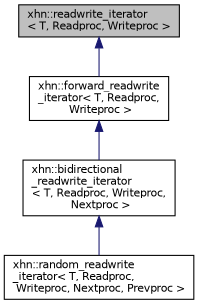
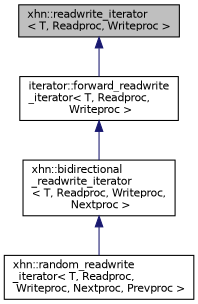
(99, 99) -> (99, 99)
